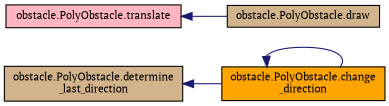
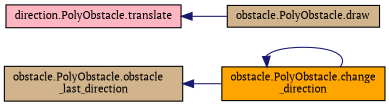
(94, 16) -> (94, 16)
(94, 84) -> (94, 84)
